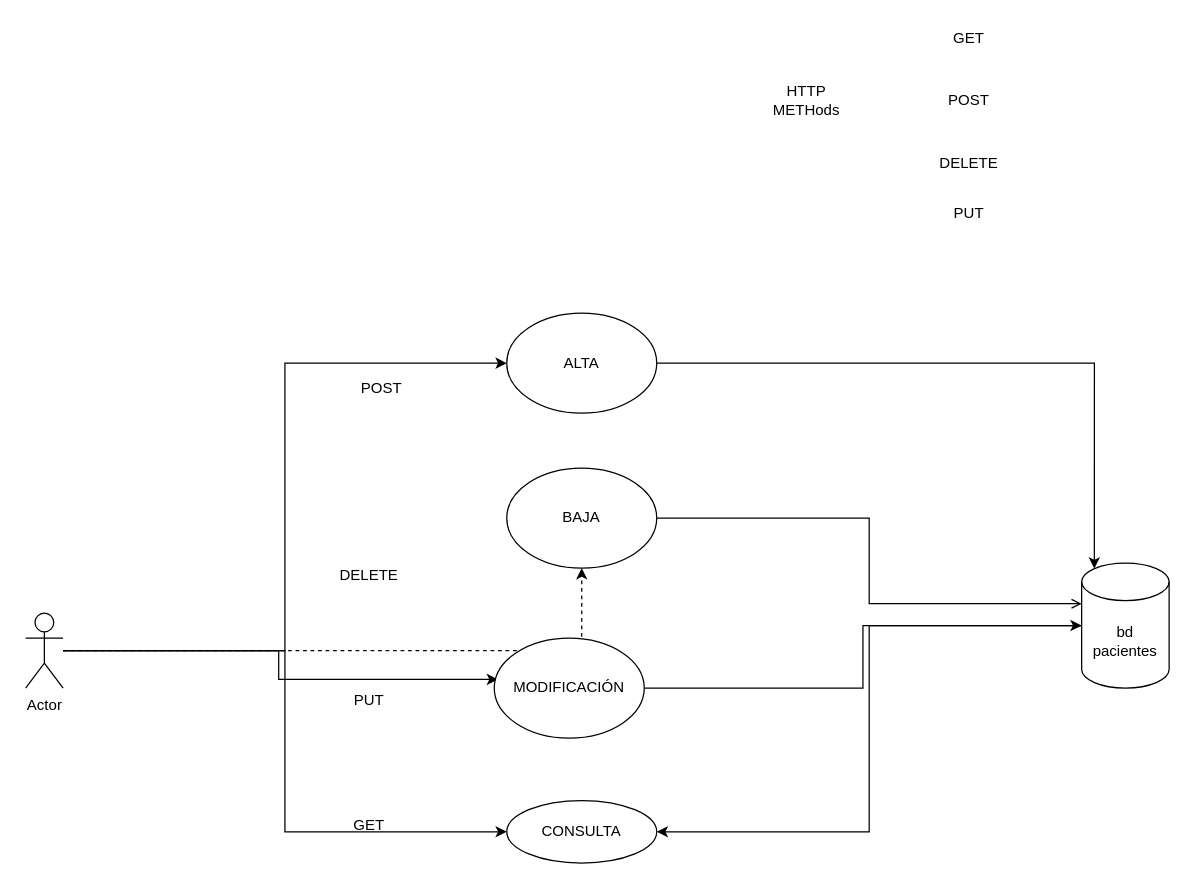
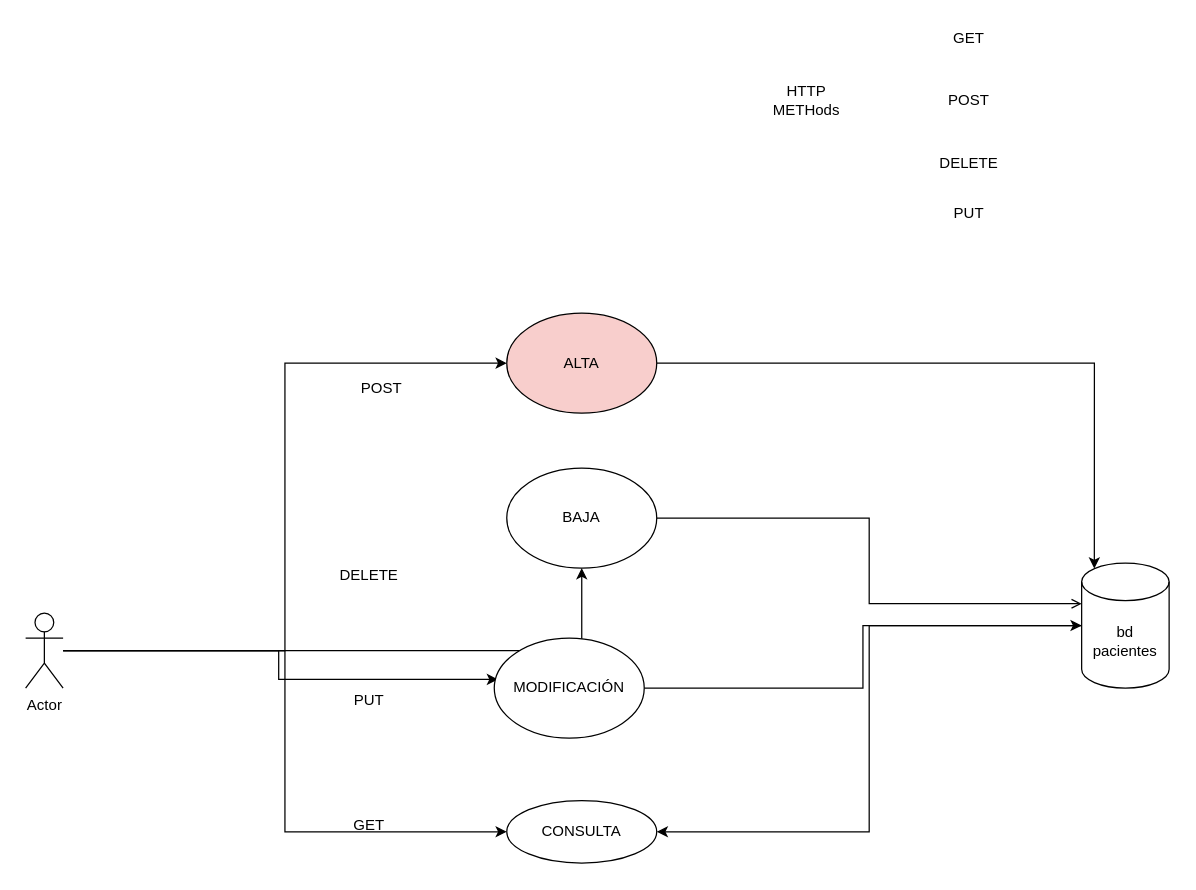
(582, 363) -> (582, 363)
(404, 651) -> (404, 651)
